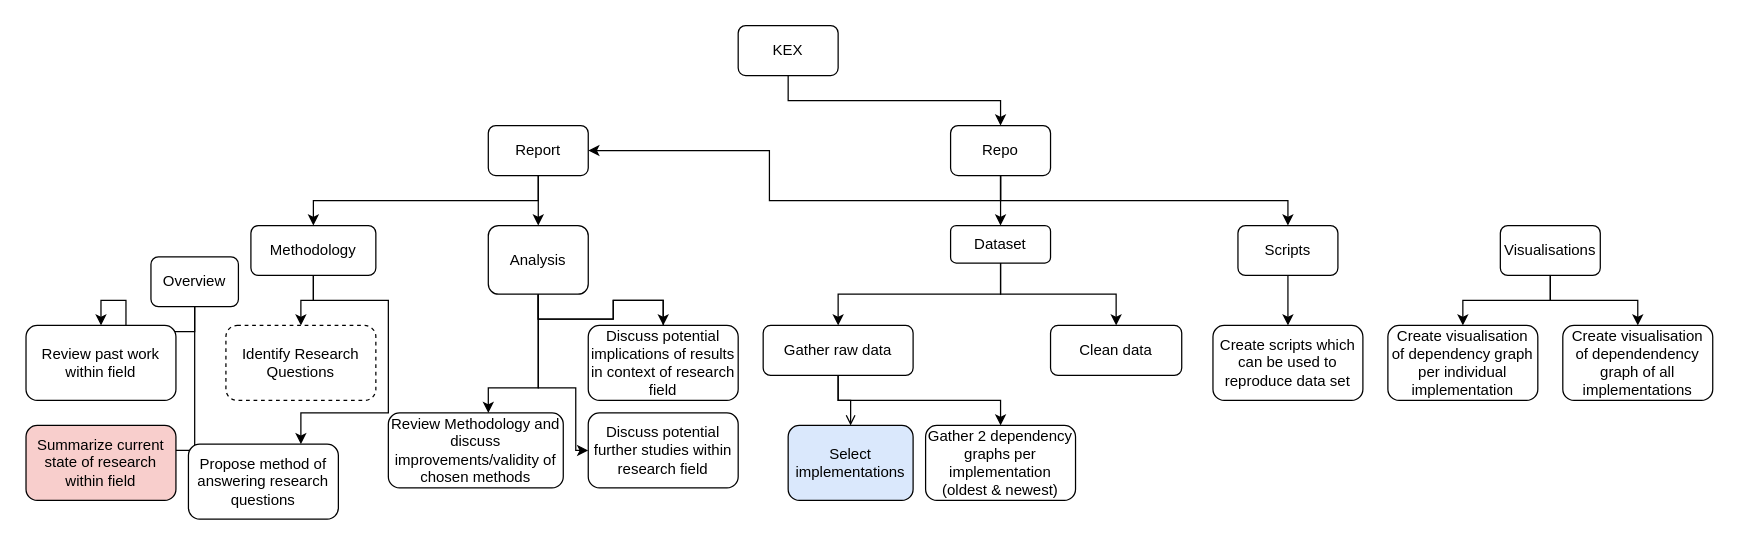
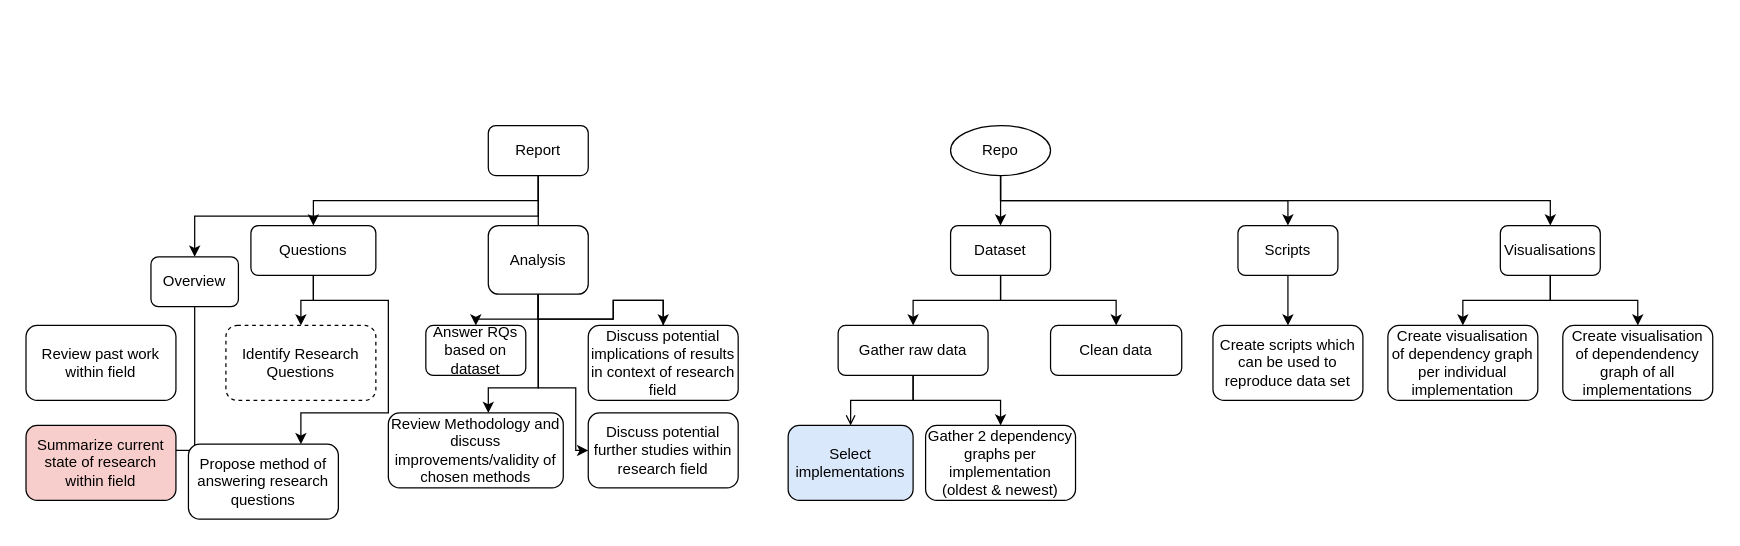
(788, 51) -> none
(890, 101) -> none
(1001, 151) -> (1001, 151)
(772, 201) -> (1429, 201)
none -> (350, 216)
(538, 218) -> (538, 221)
(1001, 244) -> (1001, 251)
(313, 251) -> (313, 251)
(117, 301) -> none
none -> (506, 319)
none -> (476, 351)
(838, 351) -> (913, 351)
